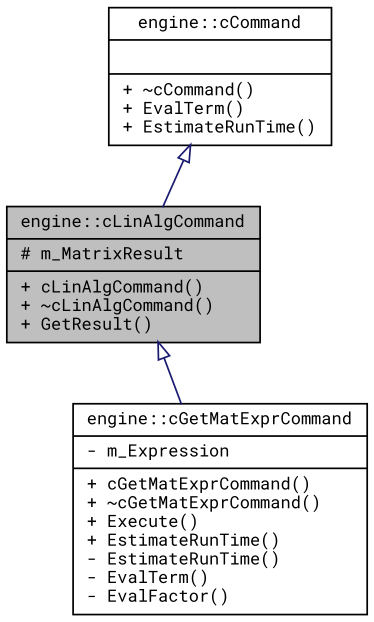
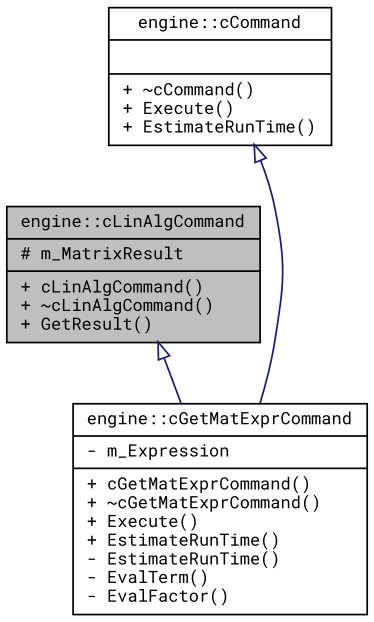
(184, 109) -> (179, 109)
(173, 184) -> (282, 282)
